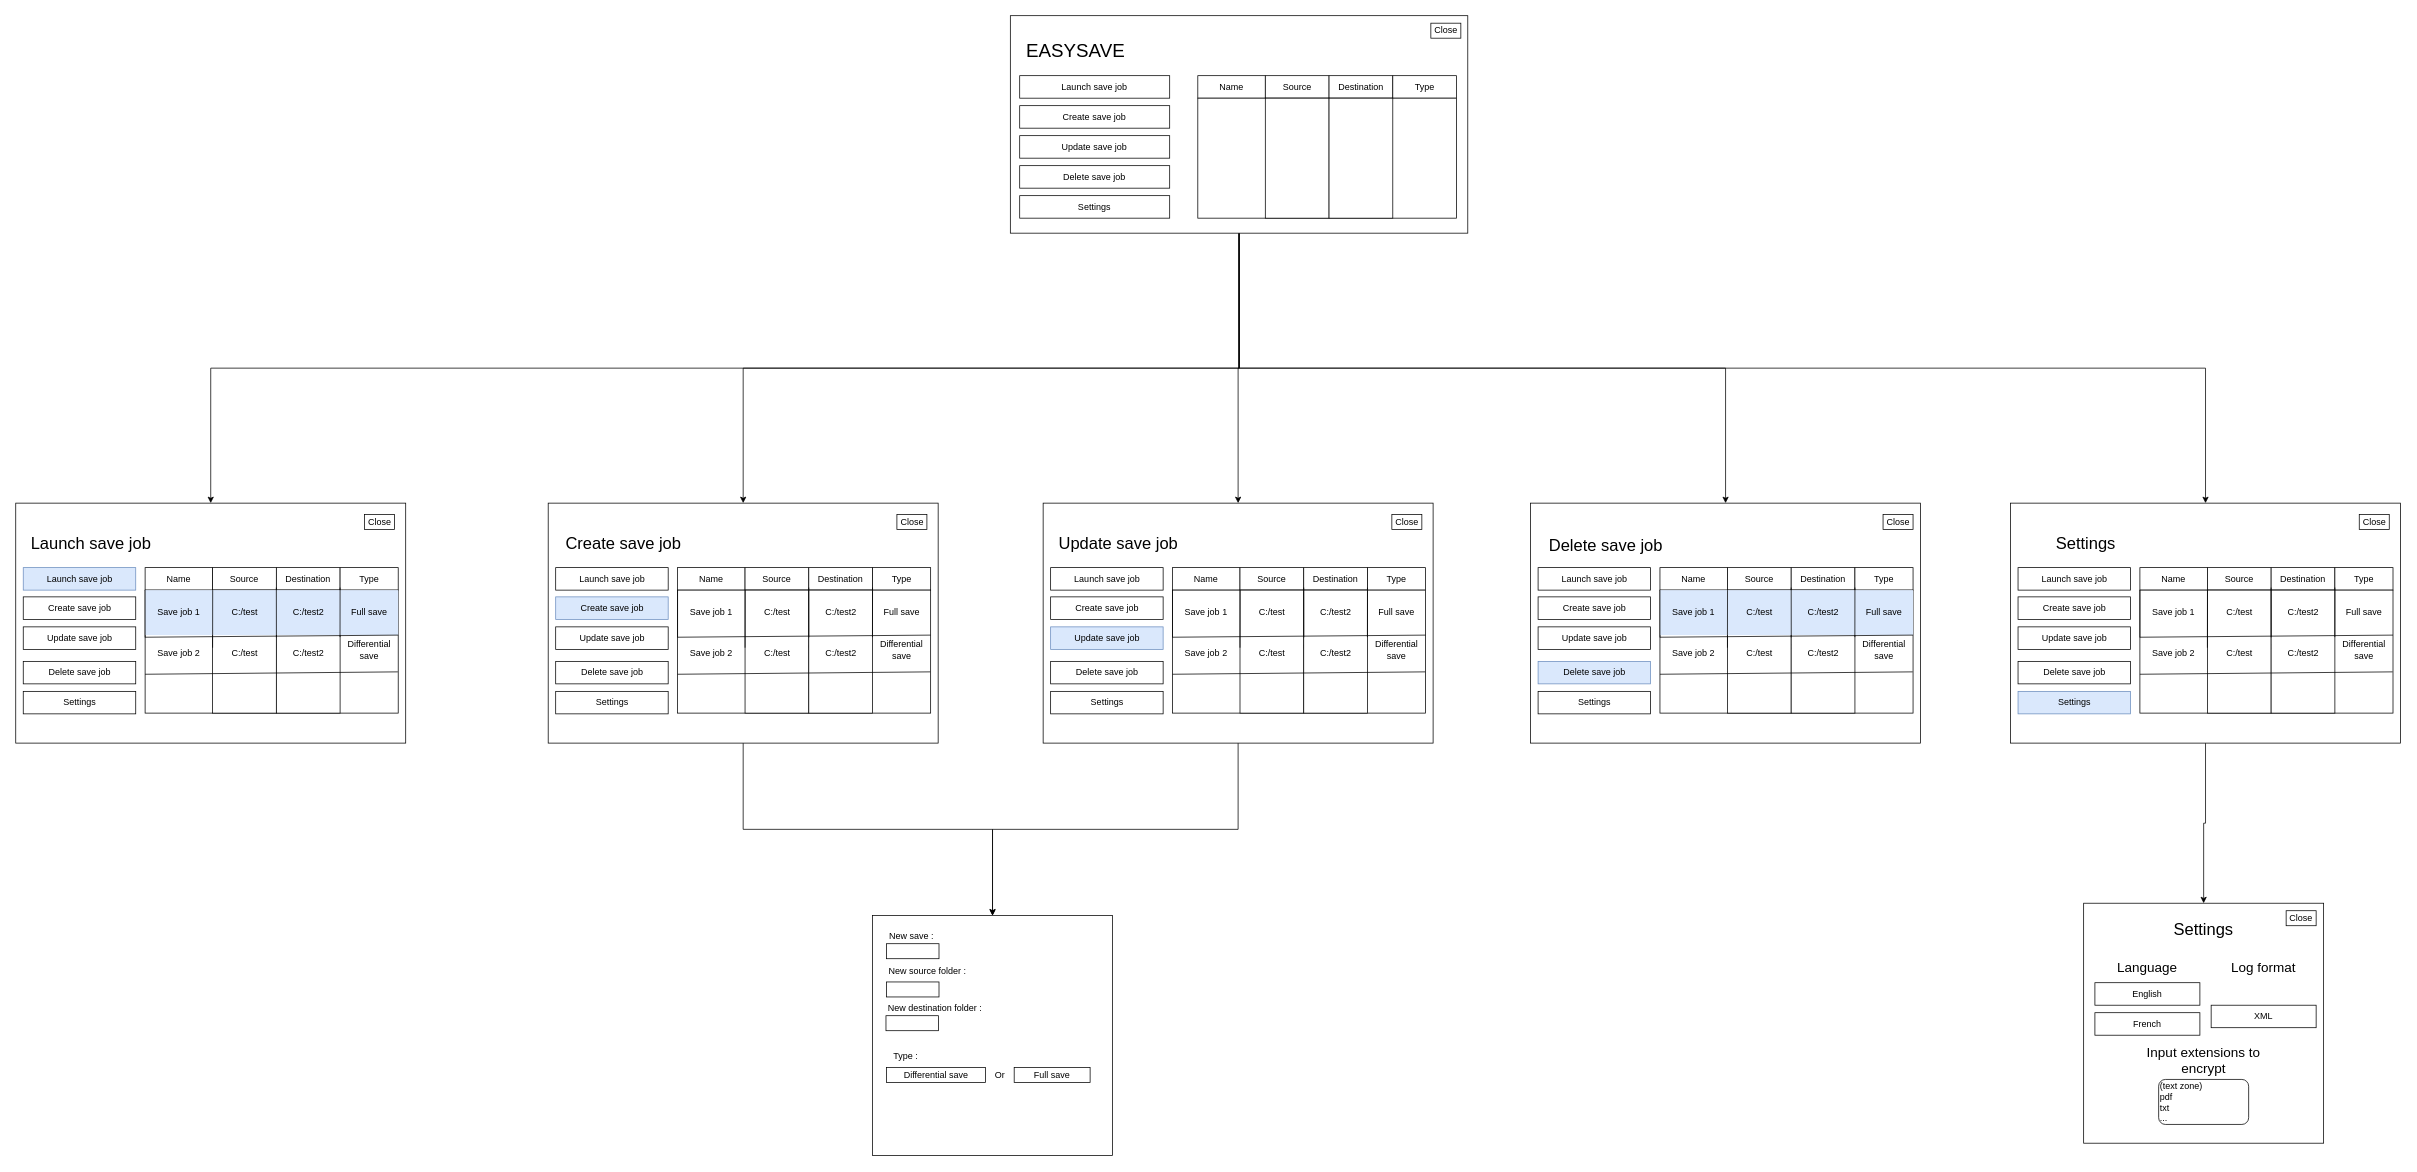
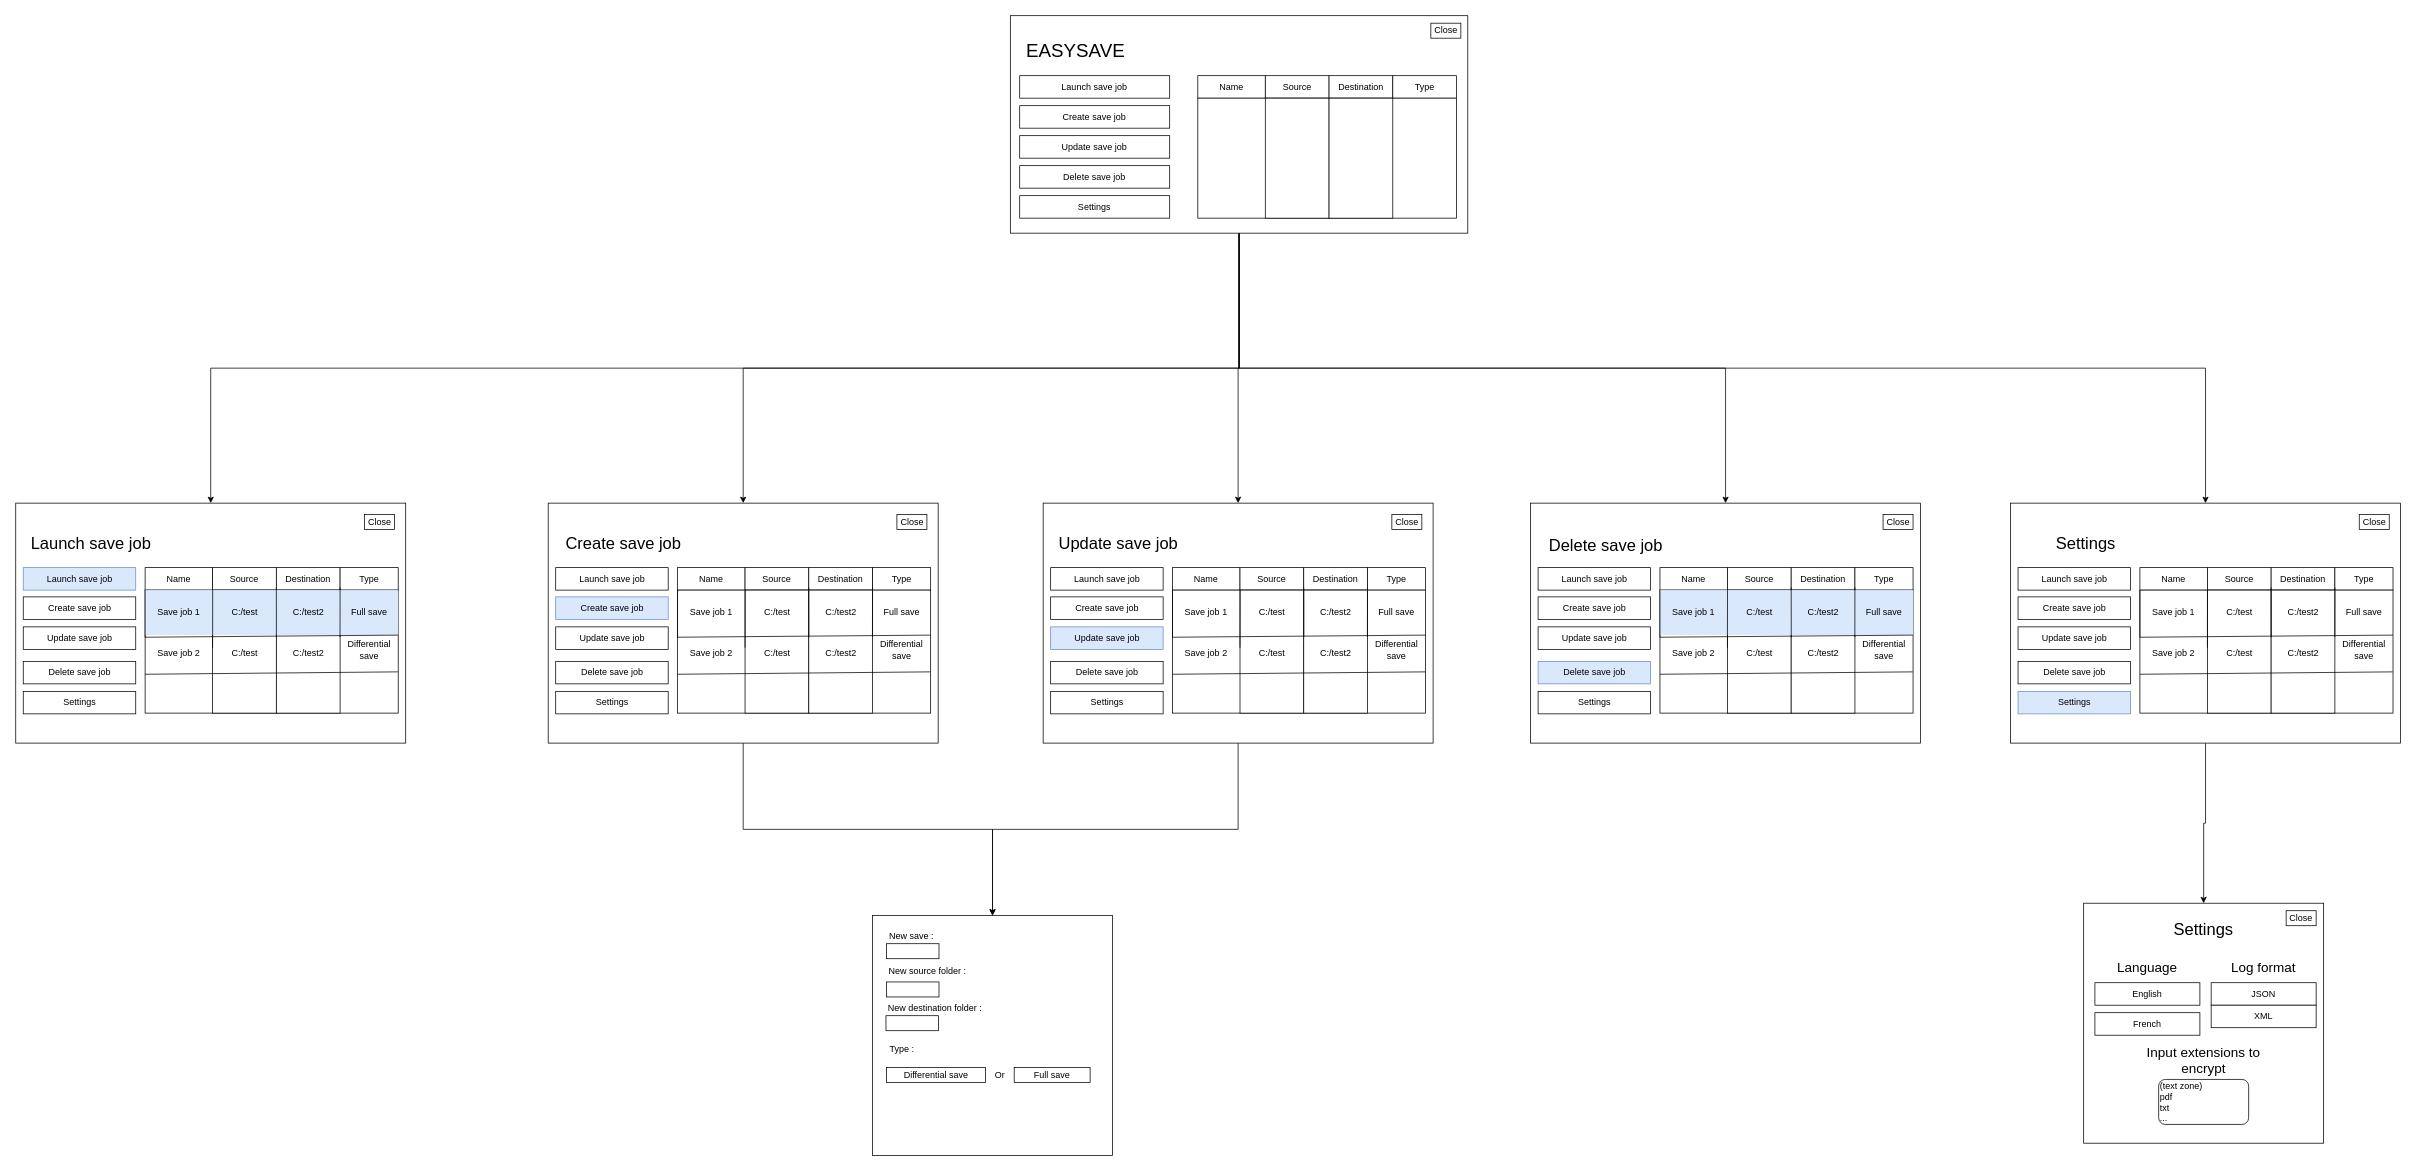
none -> (2264, 994)
(906, 1056) -> (902, 1049)
